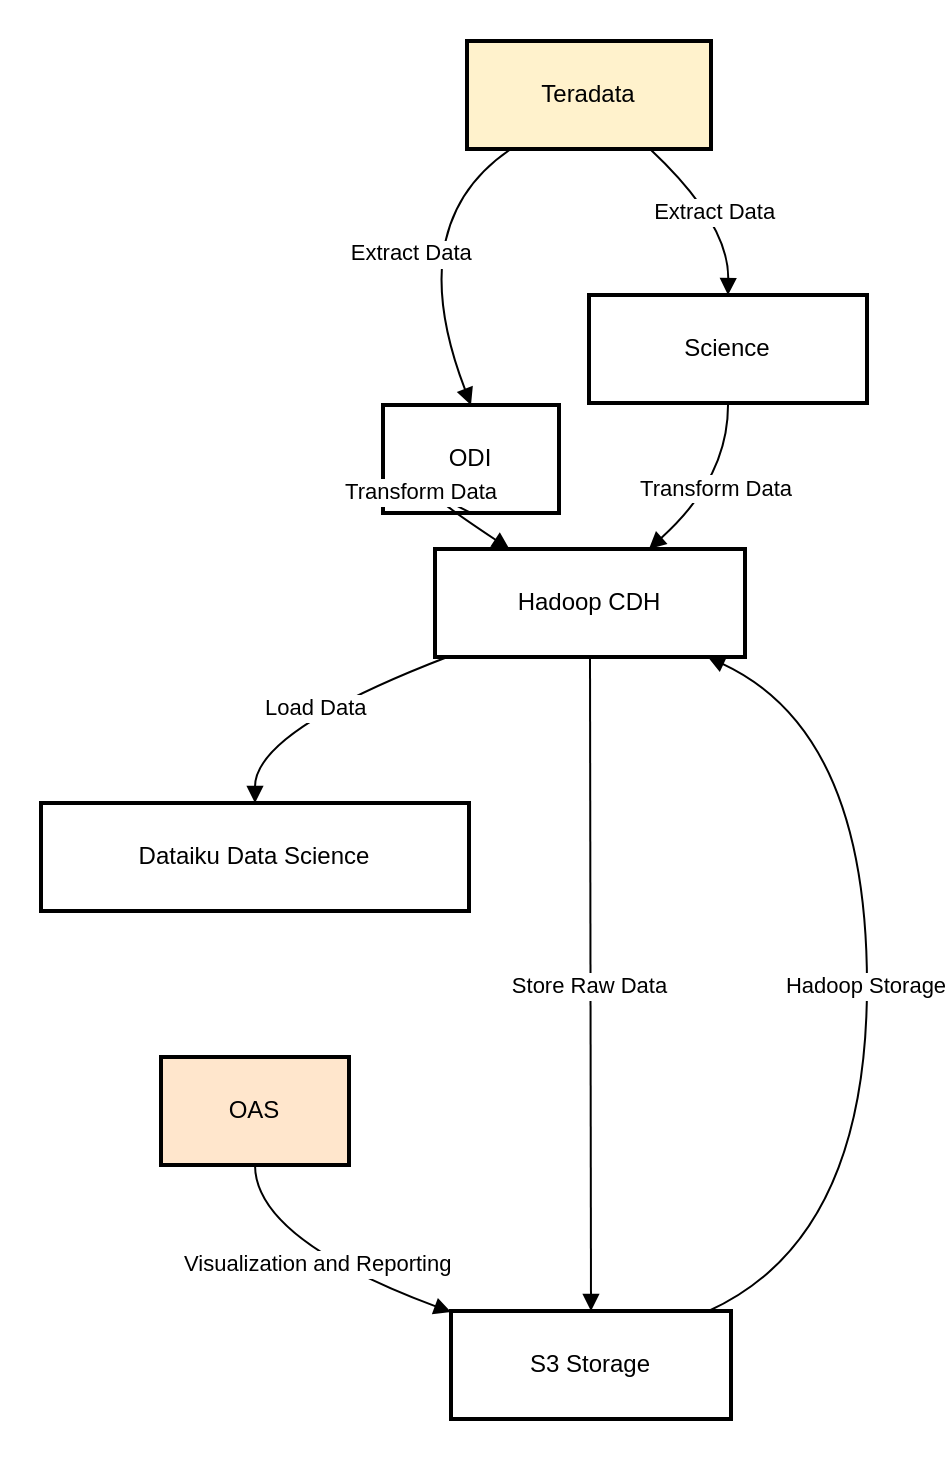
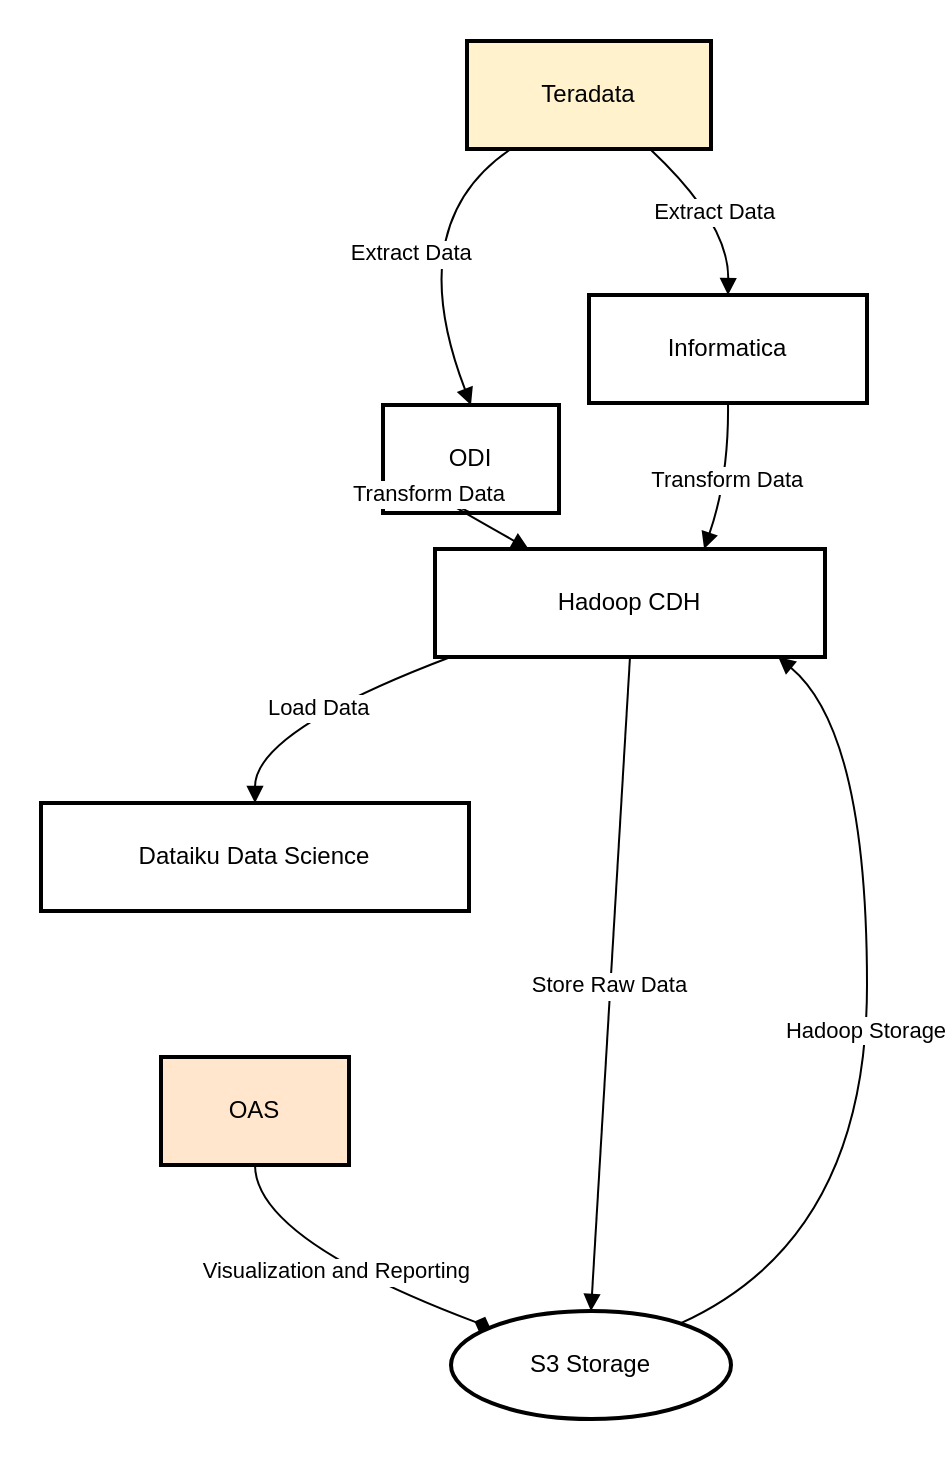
(728, 349) -> (728, 349)
(590, 603) -> (630, 603)
(434, 1306) -> (453, 1313)
(591, 1365) -> (591, 1365)
